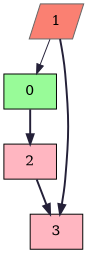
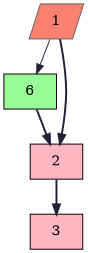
(30, 92) -> (30, 92)
(68, 122) -> (66, 87)
